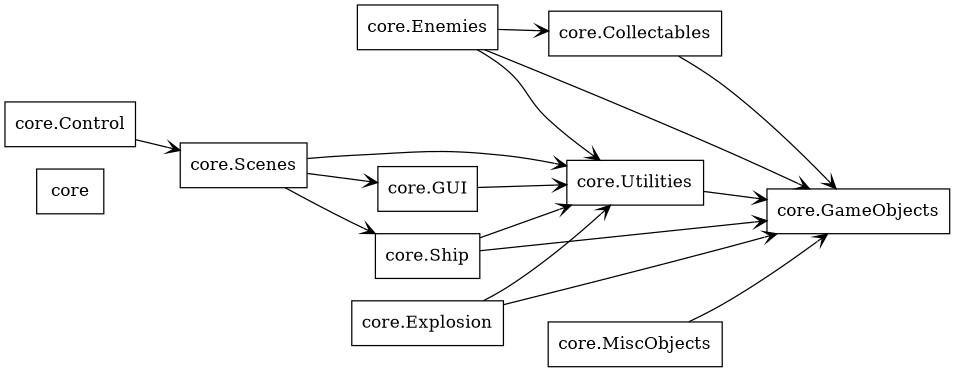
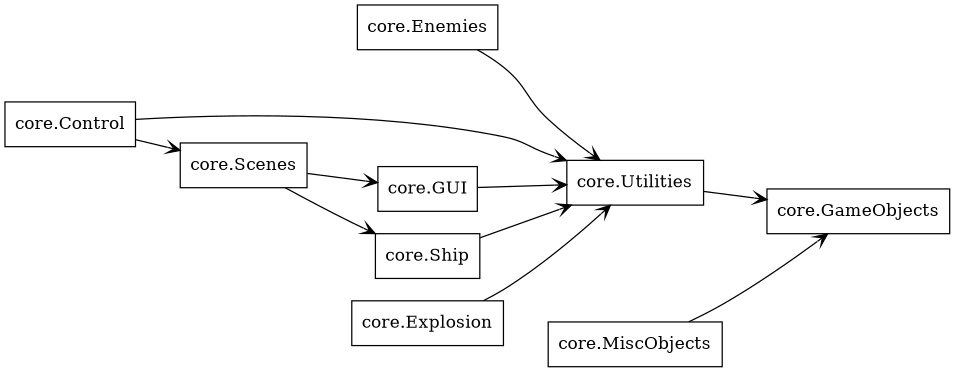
(635, 34) -> none
(642, 115) -> none
(431, 152) -> (347, 118)
(70, 191) -> none
(617, 236) -> none
(634, 272) -> none
